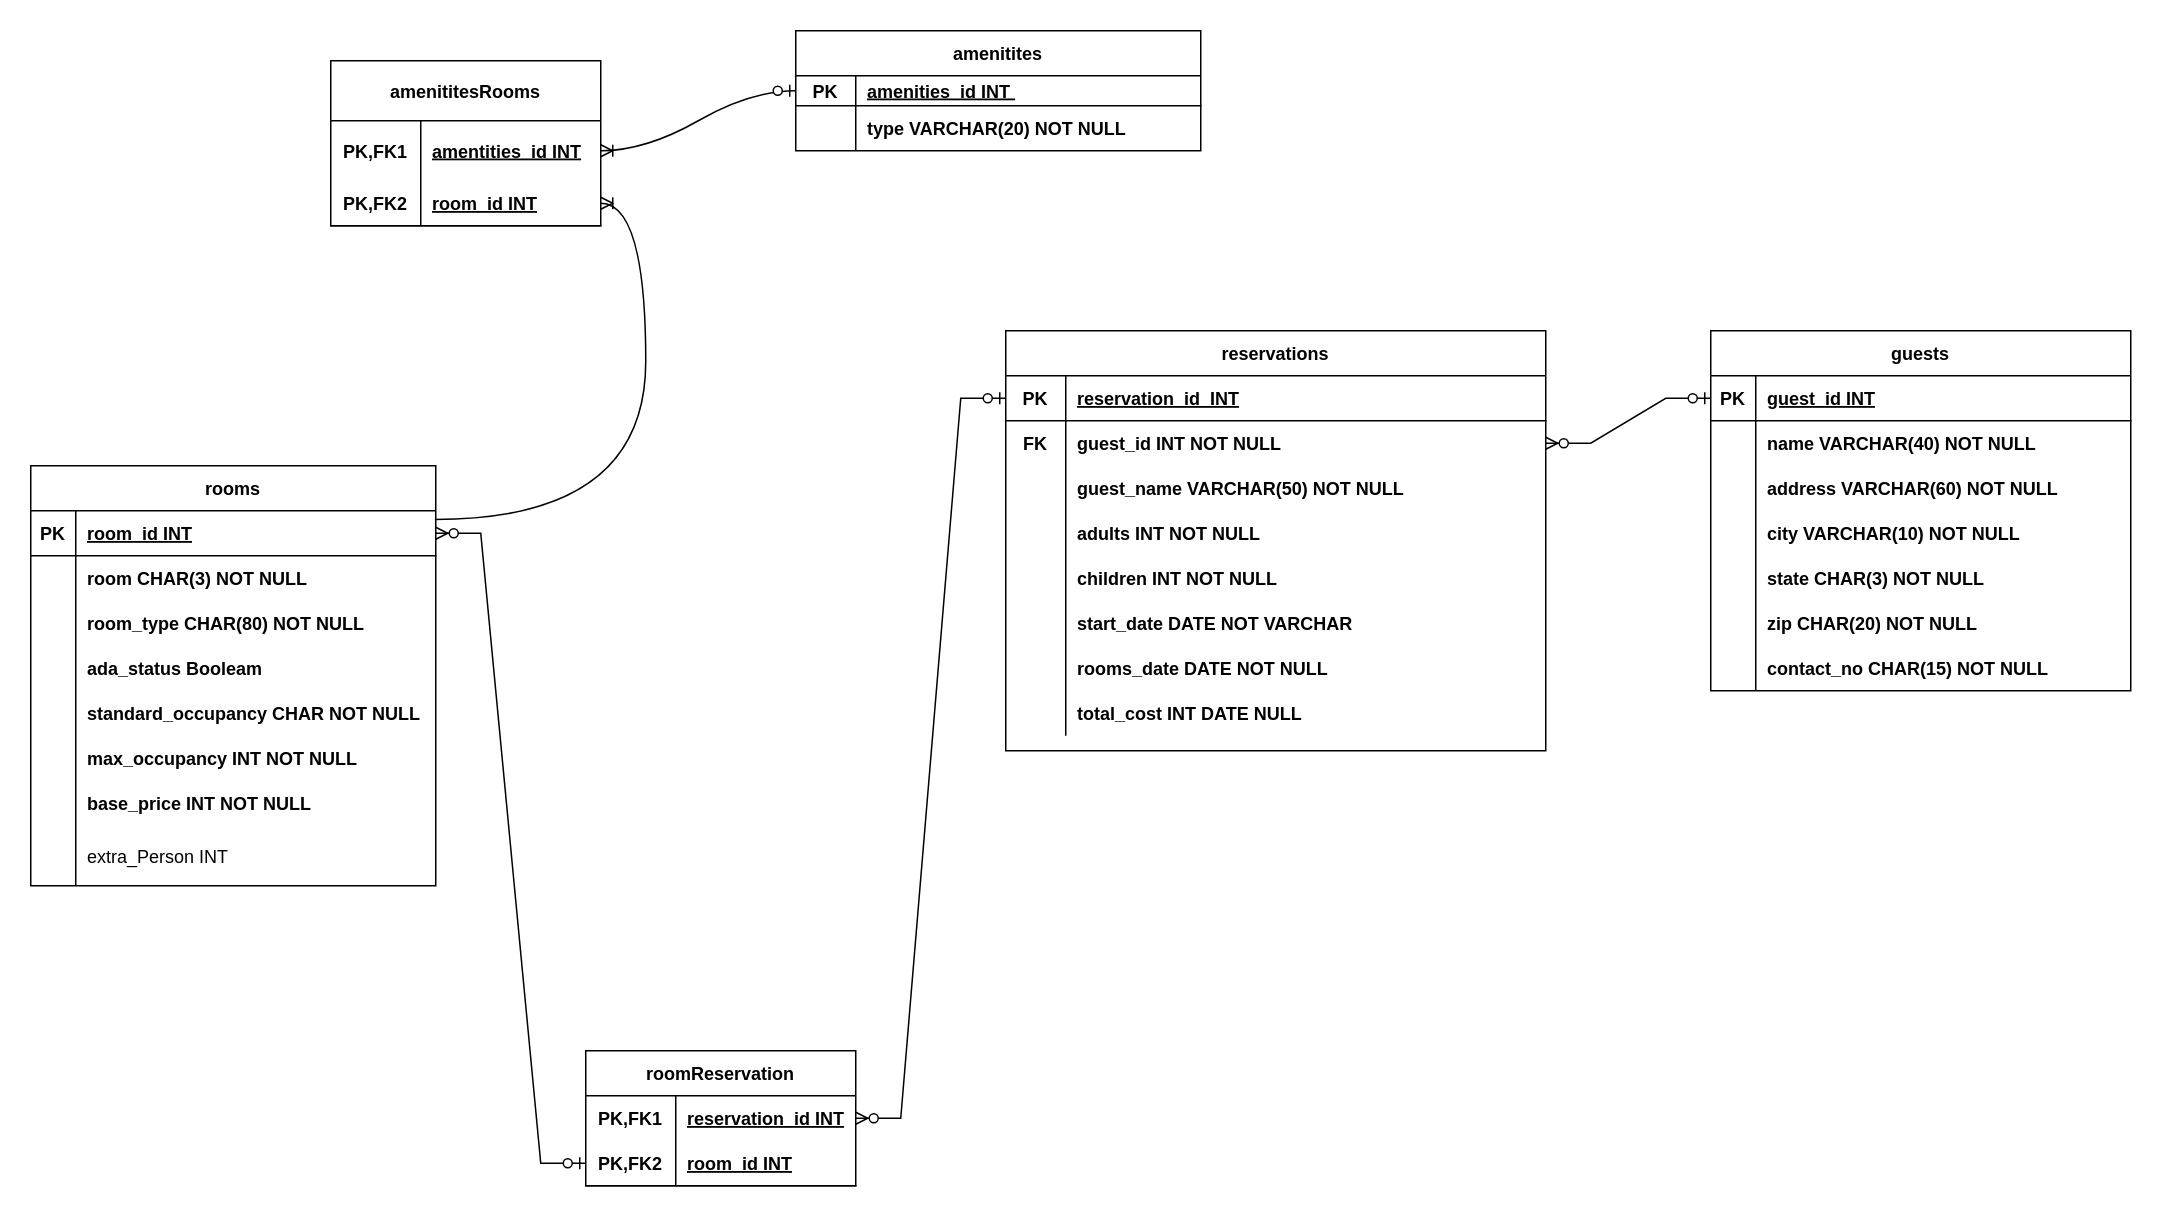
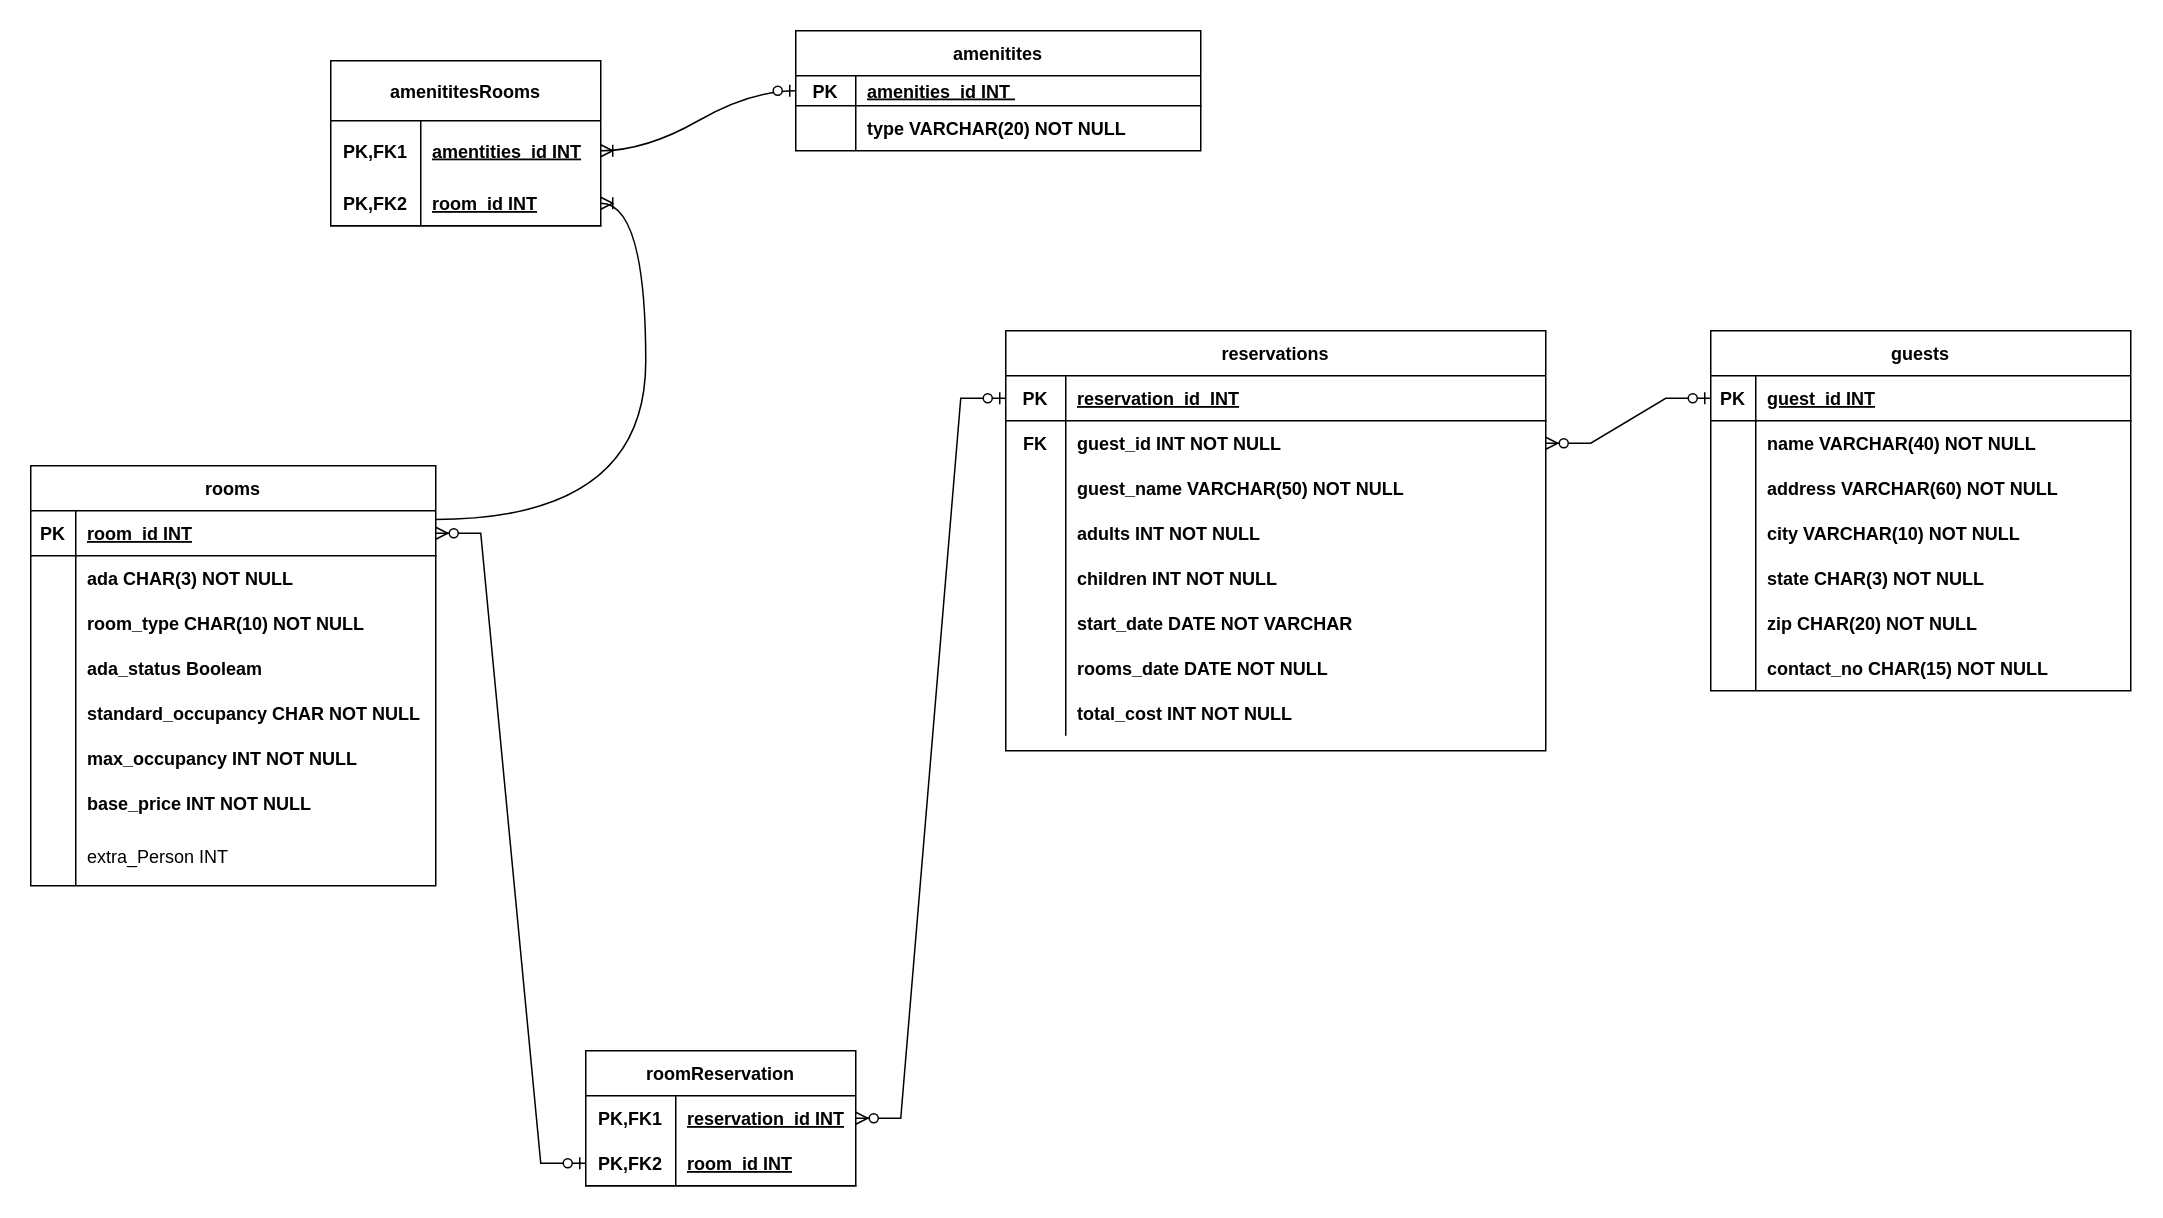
(186, 579) -> (181, 579)
(216, 624) -> (216, 624)
(1189, 714) -> (1184, 714)
